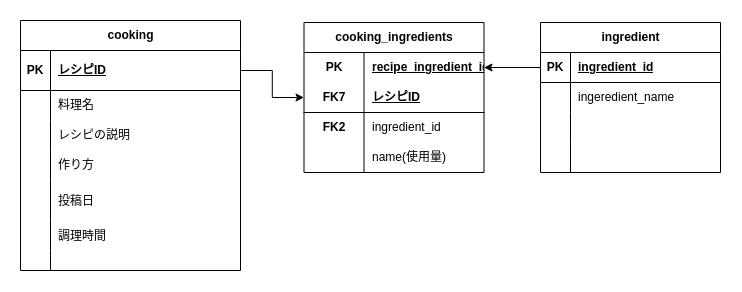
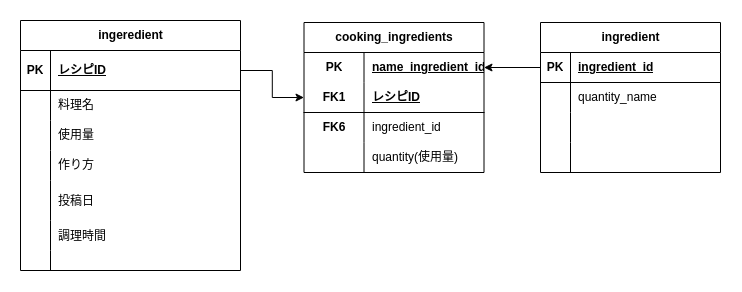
(131, 36) -> (131, 36)
(429, 68) -> (428, 68)
(335, 98) -> (335, 98)
(629, 98) -> (621, 98)
(335, 128) -> (335, 128)
(95, 136) -> (77, 136)
(411, 158) -> (423, 158)
